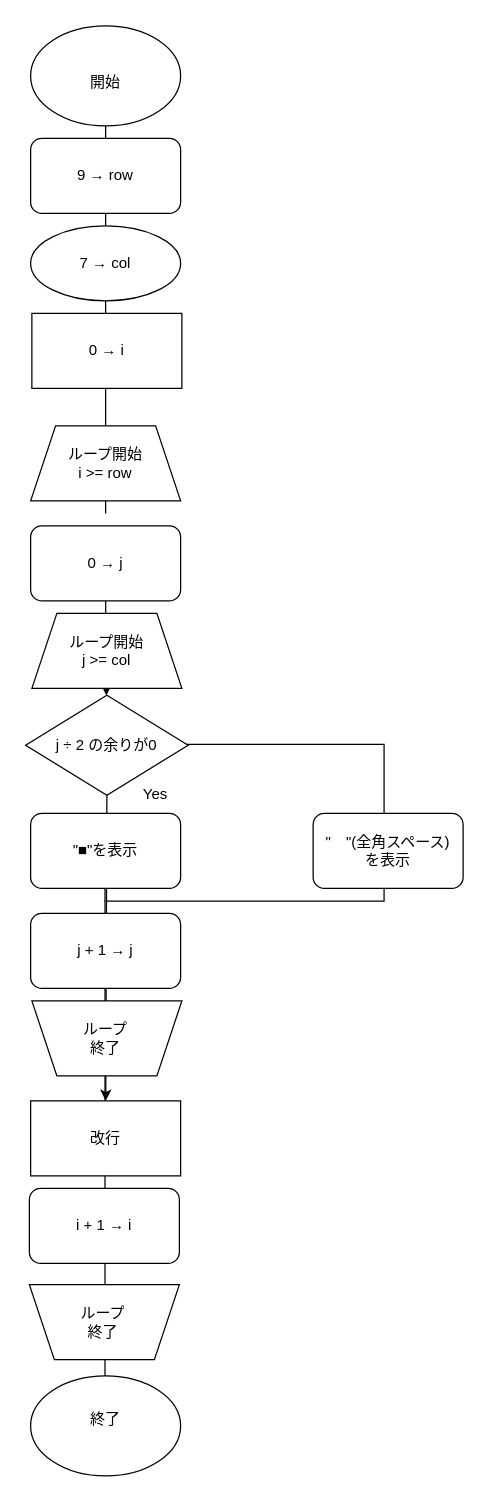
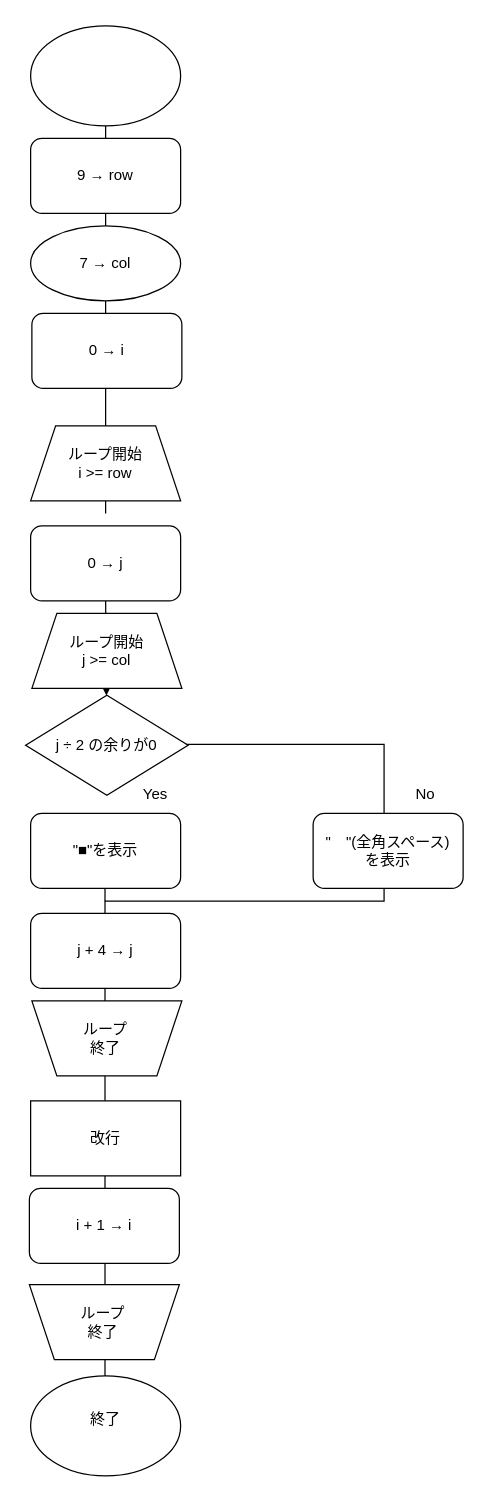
(106, 82) -> none
(107, 351) -> (107, 351)
none -> (426, 794)
(107, 804) -> none
(106, 951) -> (106, 951)
